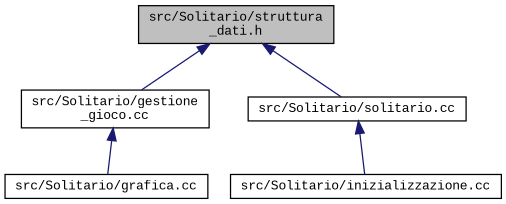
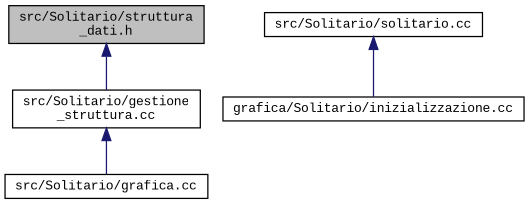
(307, 74) -> none
(115, 109) -> (106, 109)
(366, 186) -> (374, 109)
